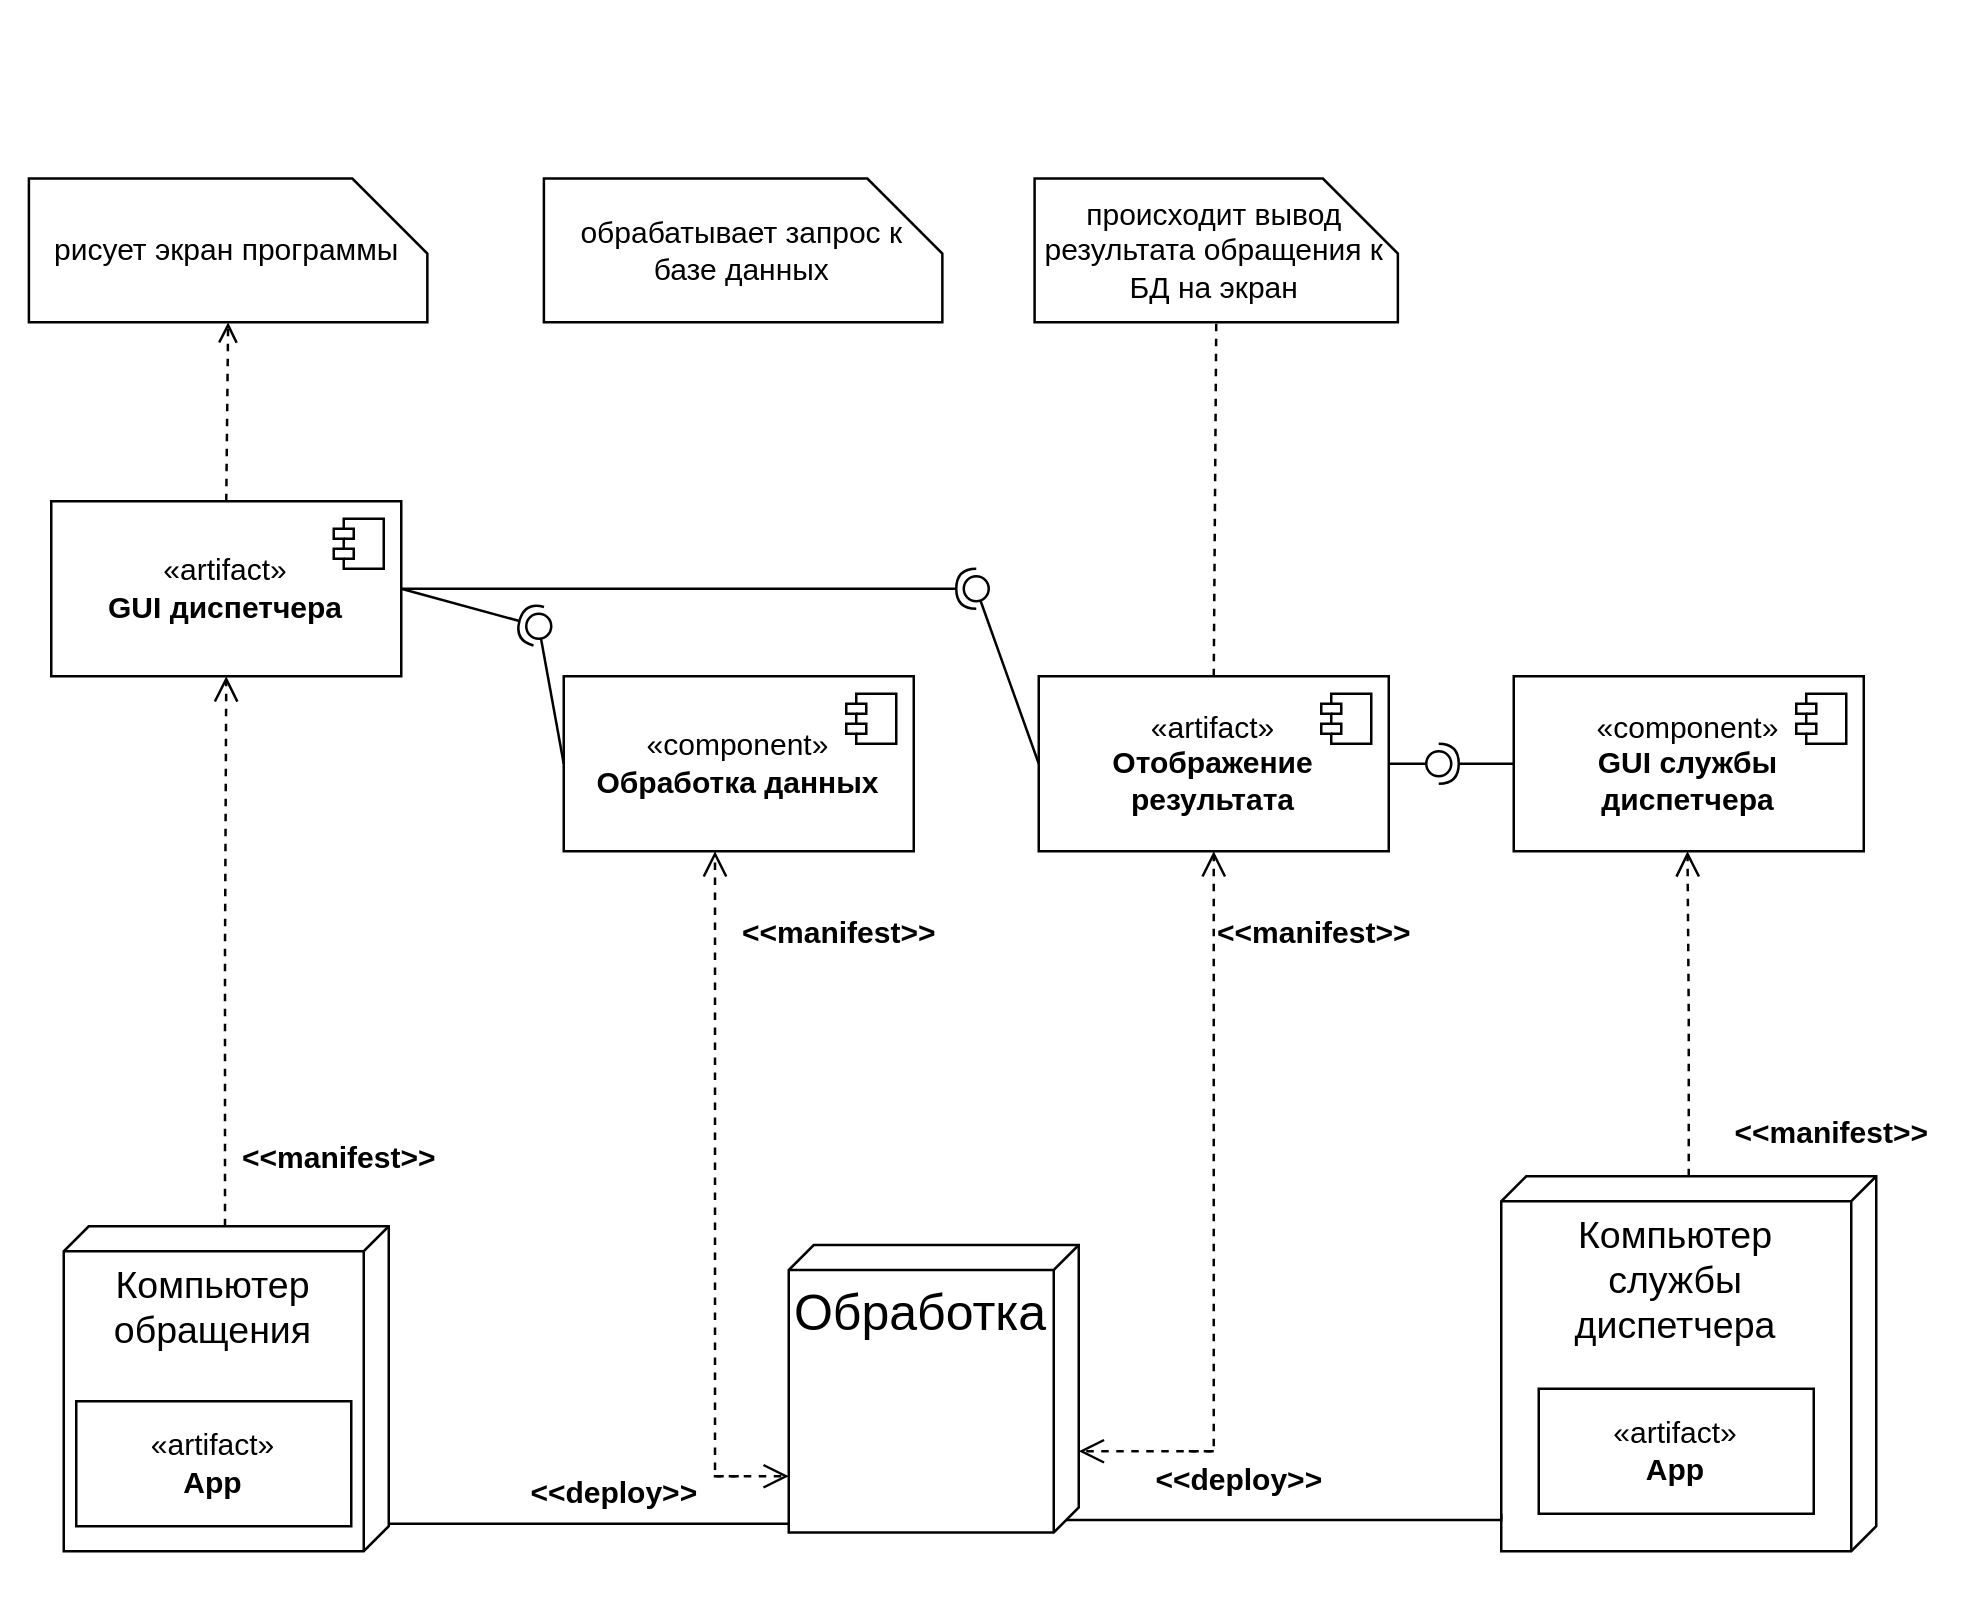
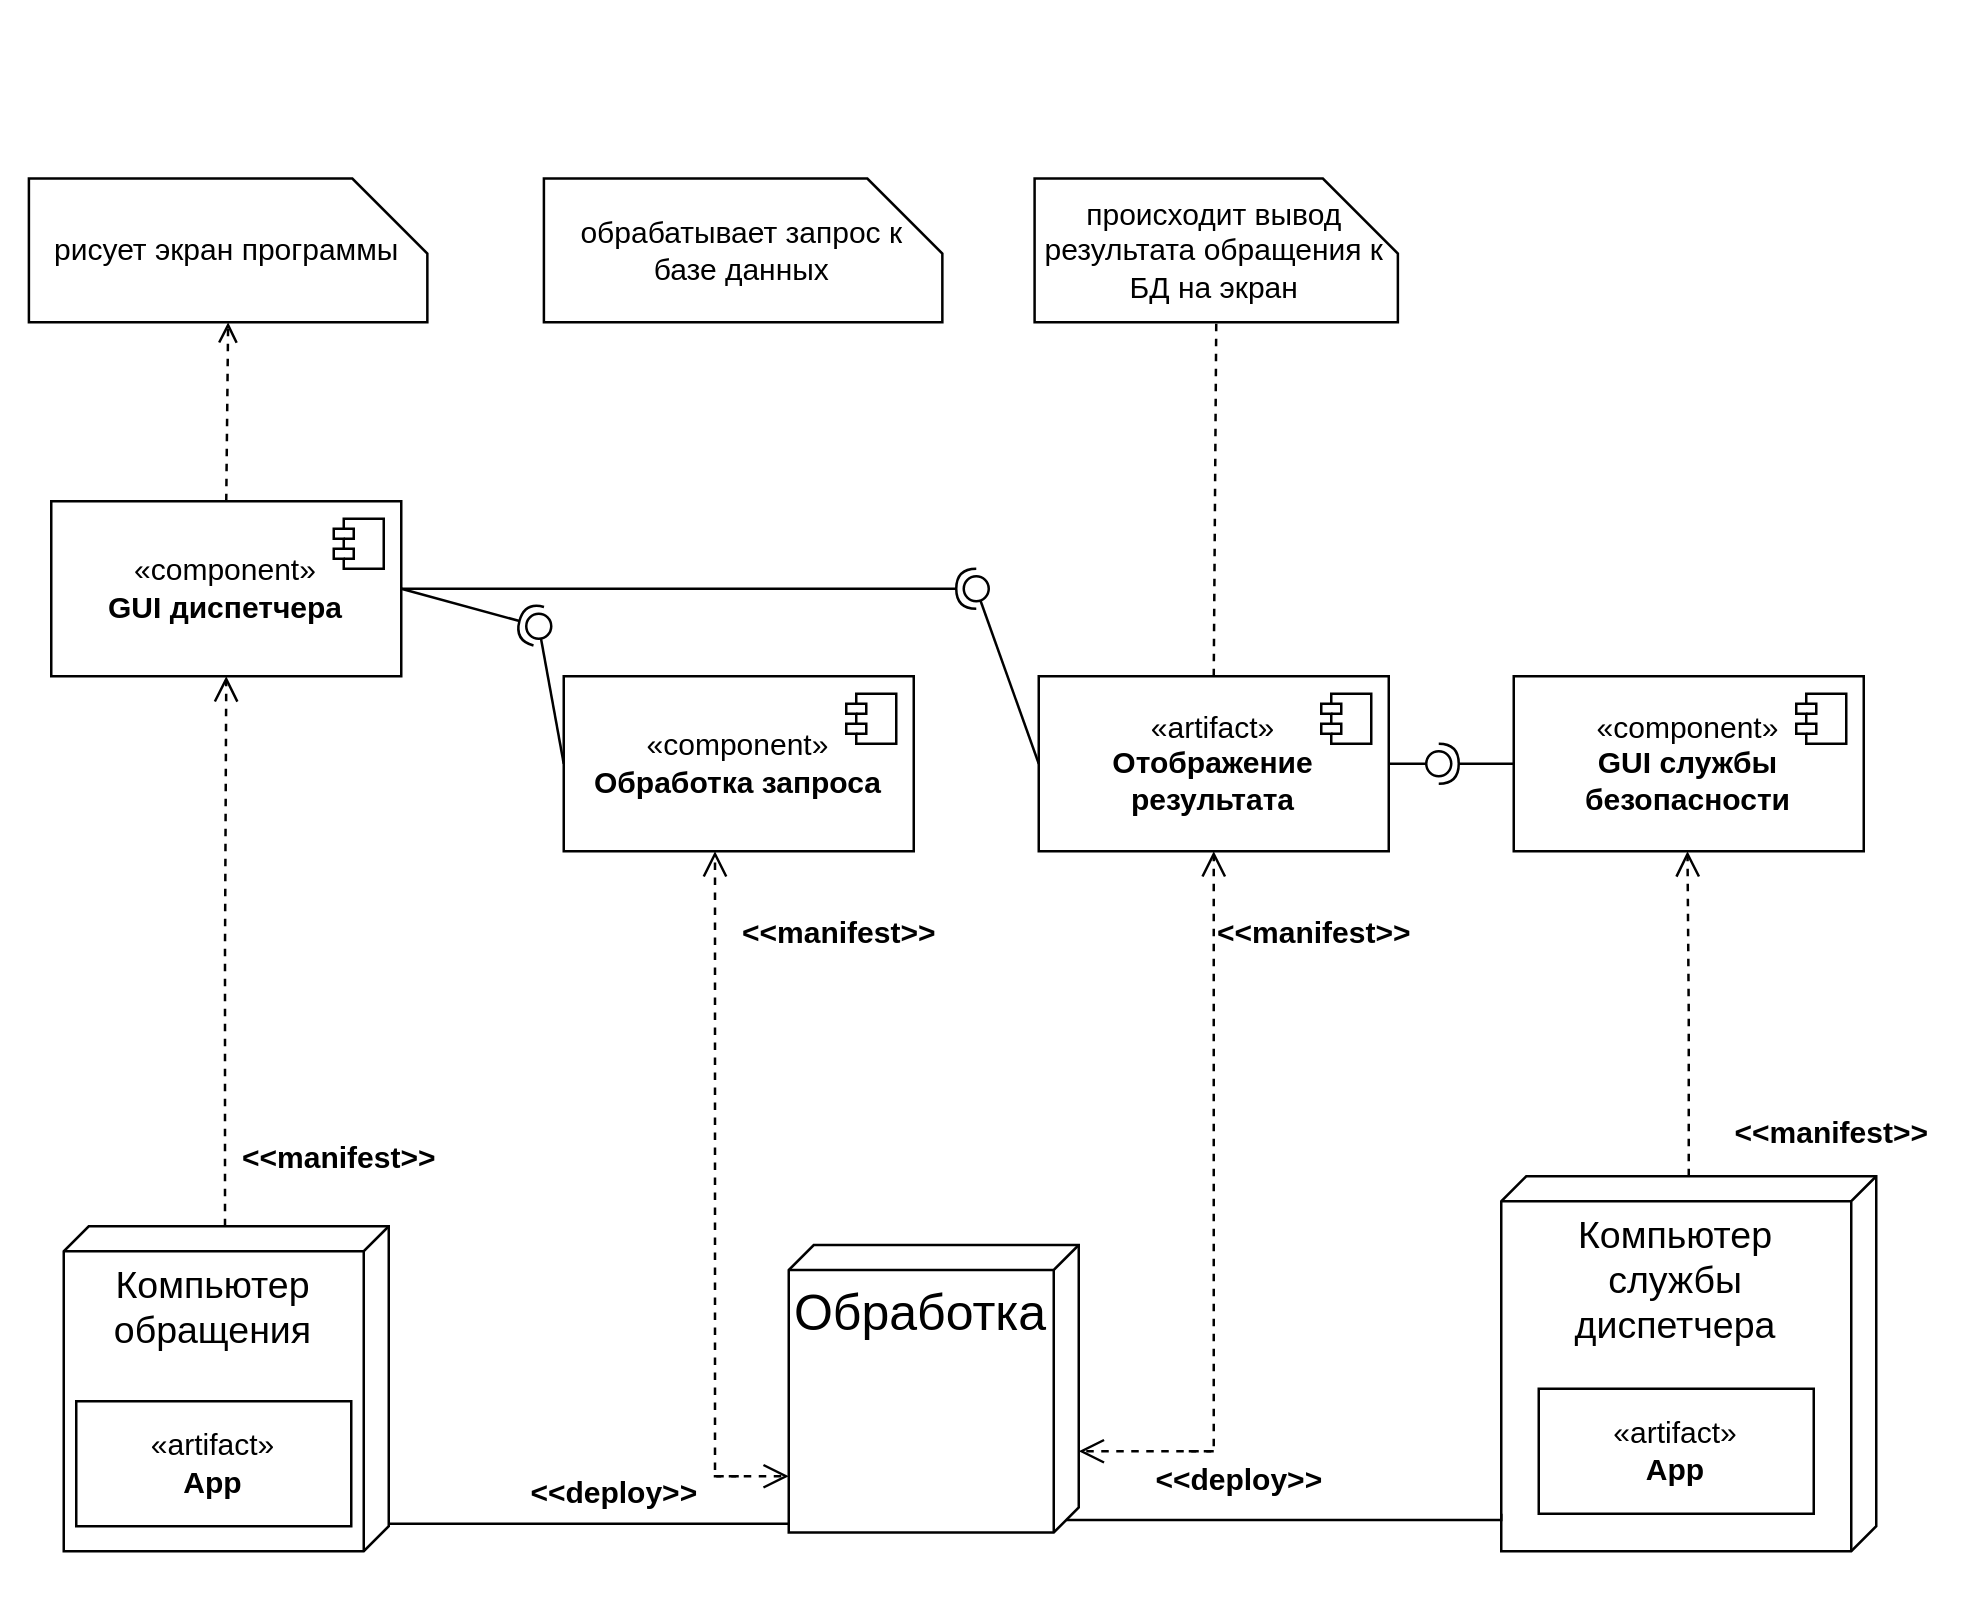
(226, 589) -> (226, 589)
(739, 764) -> (739, 764)
(1689, 764) -> (1689, 764)
